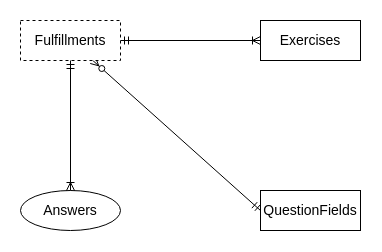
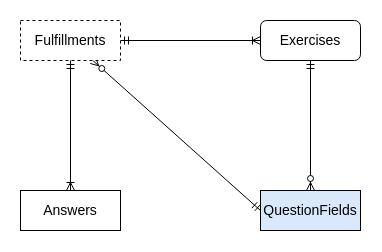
(311, 41) -> (311, 41)
none -> (311, 126)
(71, 211) -> (71, 211)
(311, 211) -> (311, 211)
